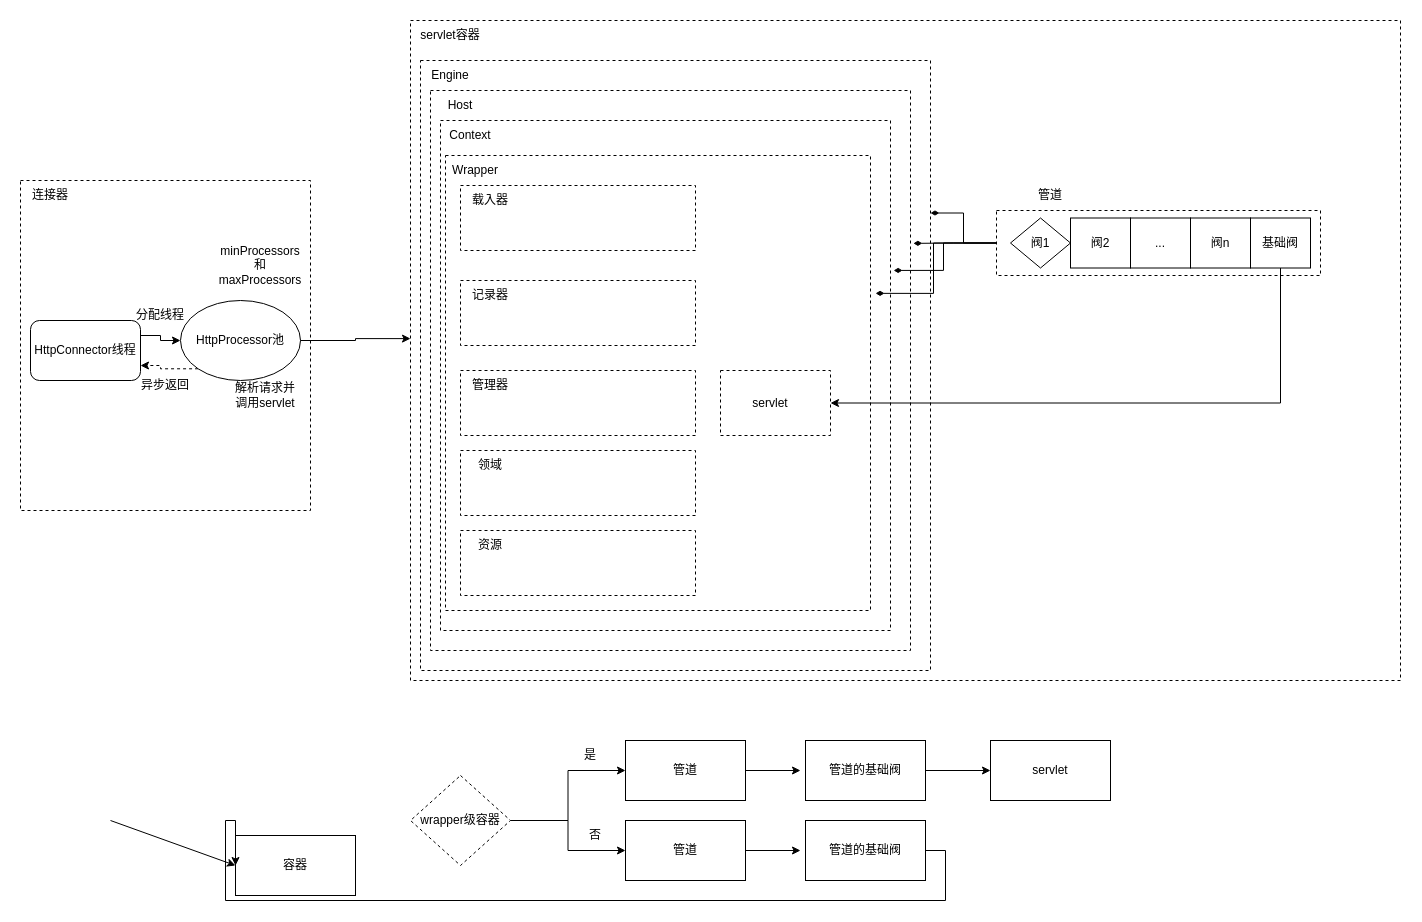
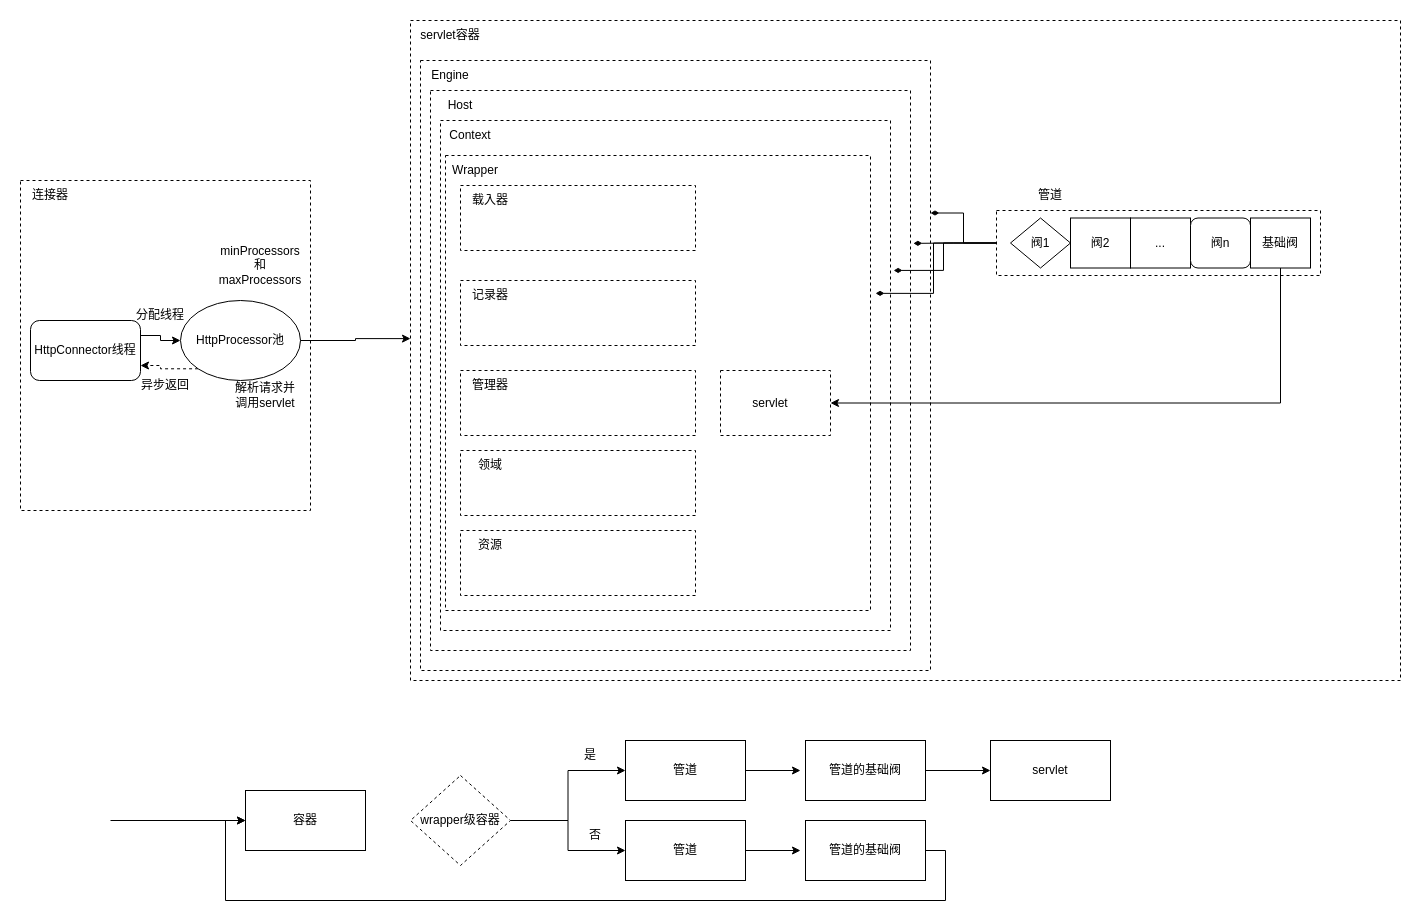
(1221, 243) -> (1221, 243)
(296, 866) -> (306, 821)
